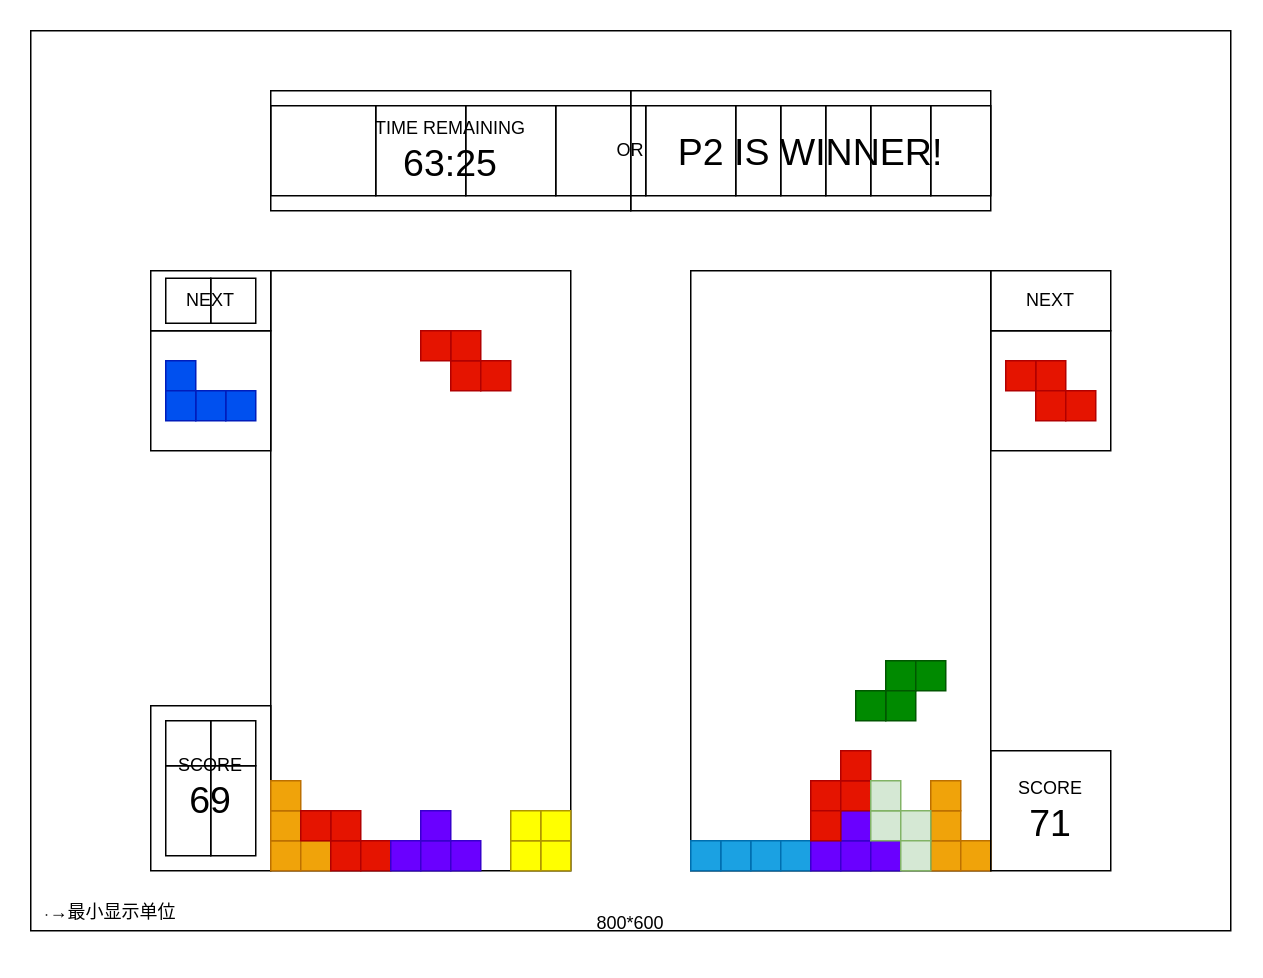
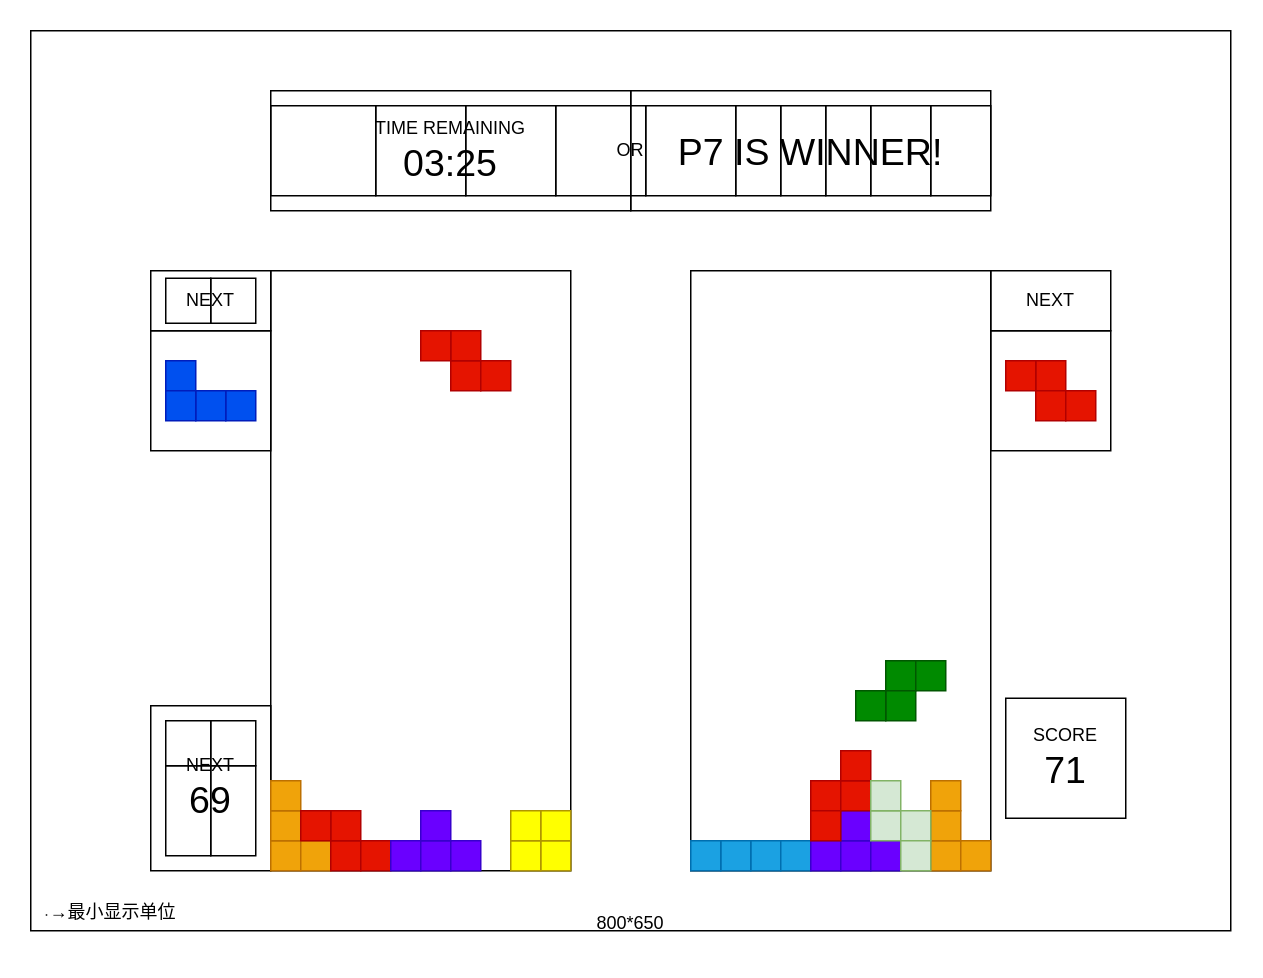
(451, 151) -> (451, 151)
(811, 151) -> (811, 151)
(211, 788) -> (211, 788)
(1051, 811) -> (1066, 758)
(631, 923) -> (631, 923)
